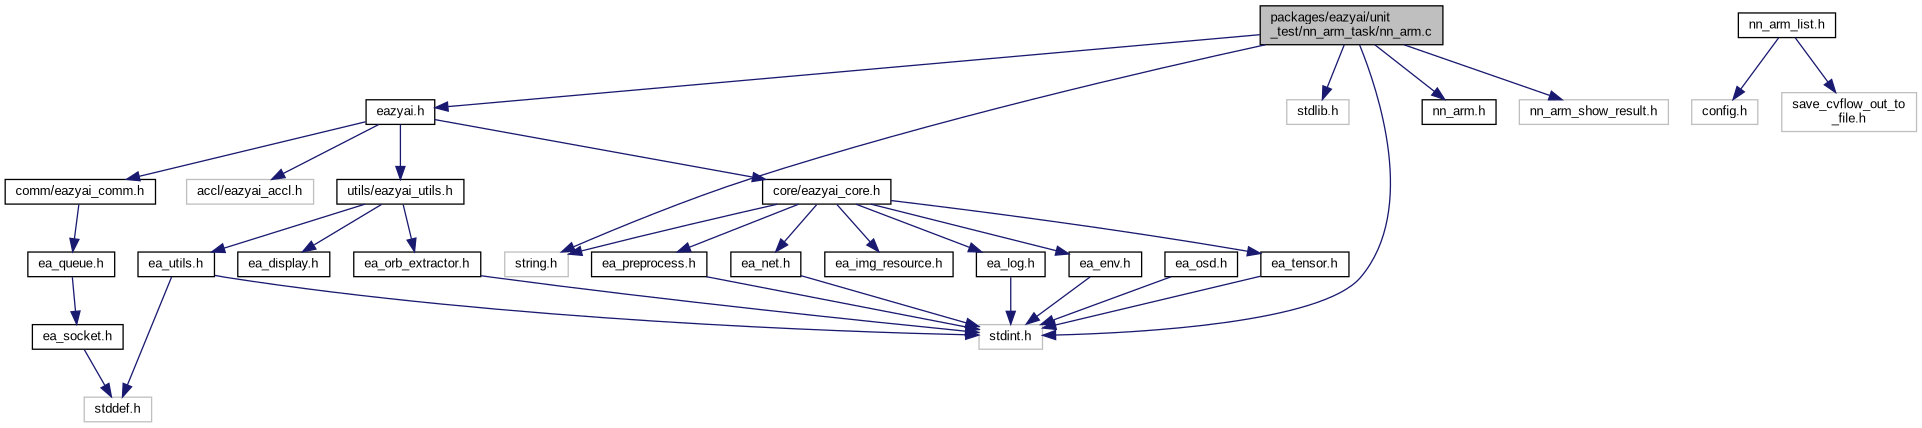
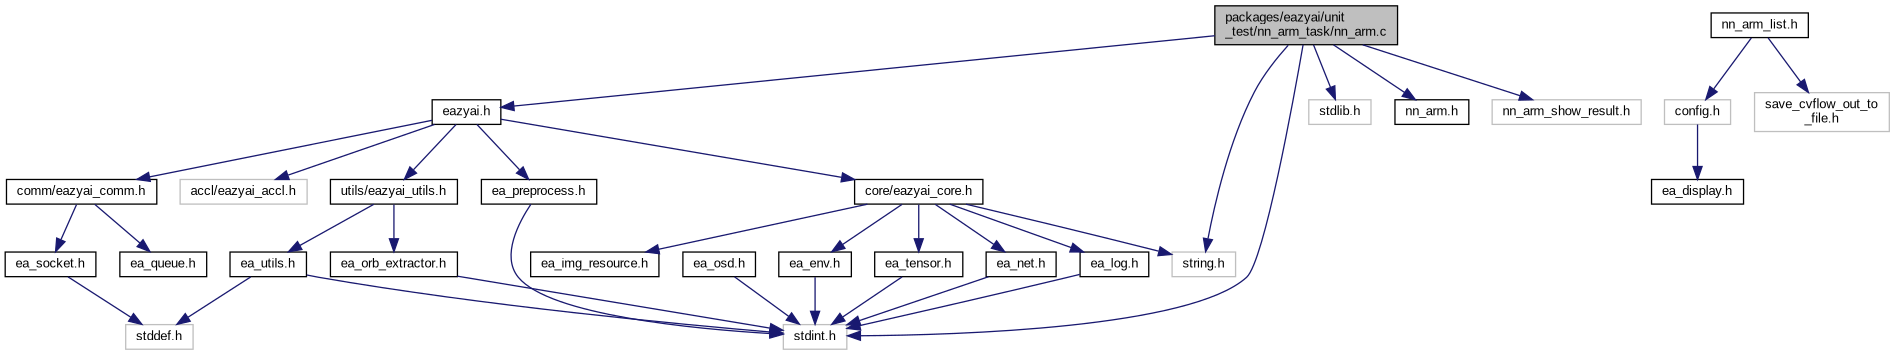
(348, 225) -> (1698, 145)
(744, 226) -> (498, 147)
(74, 294) -> (69, 222)
